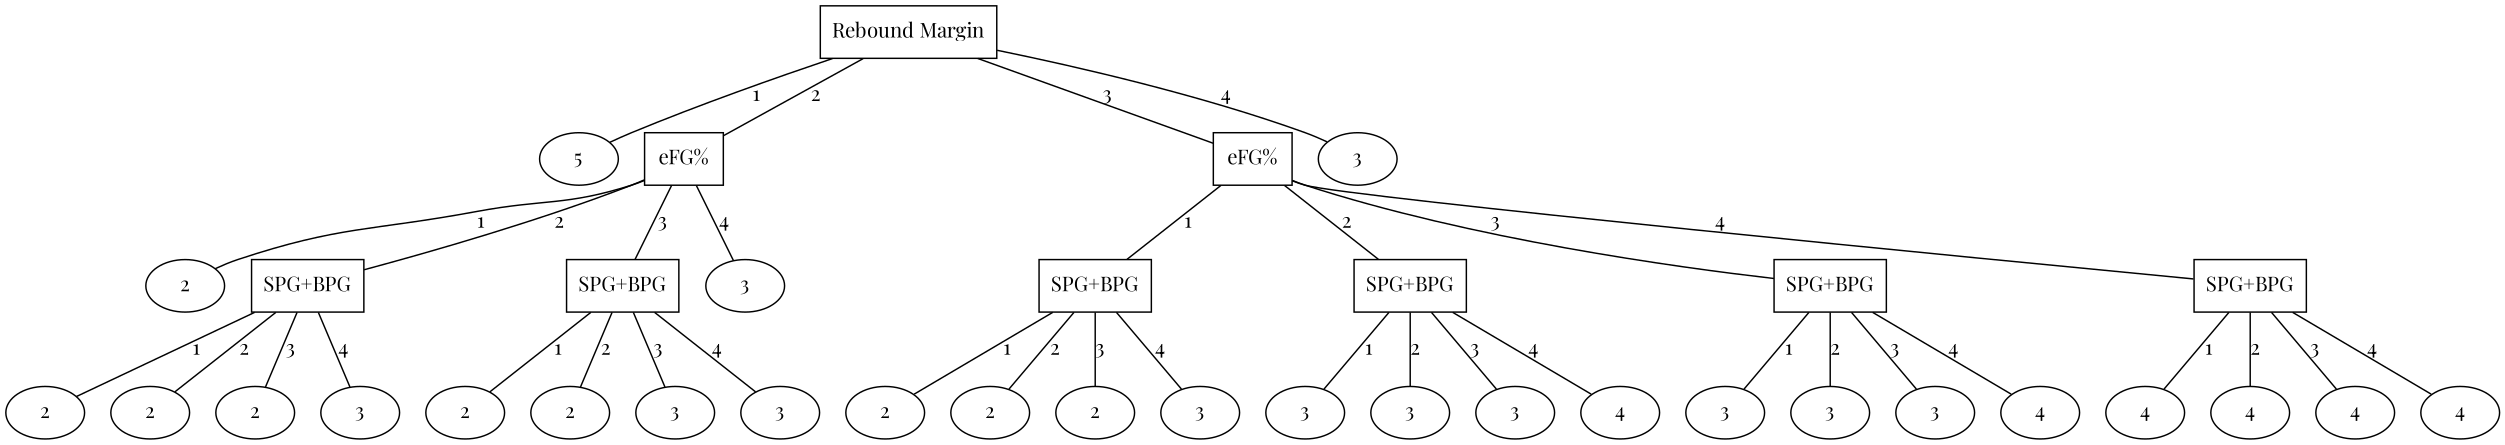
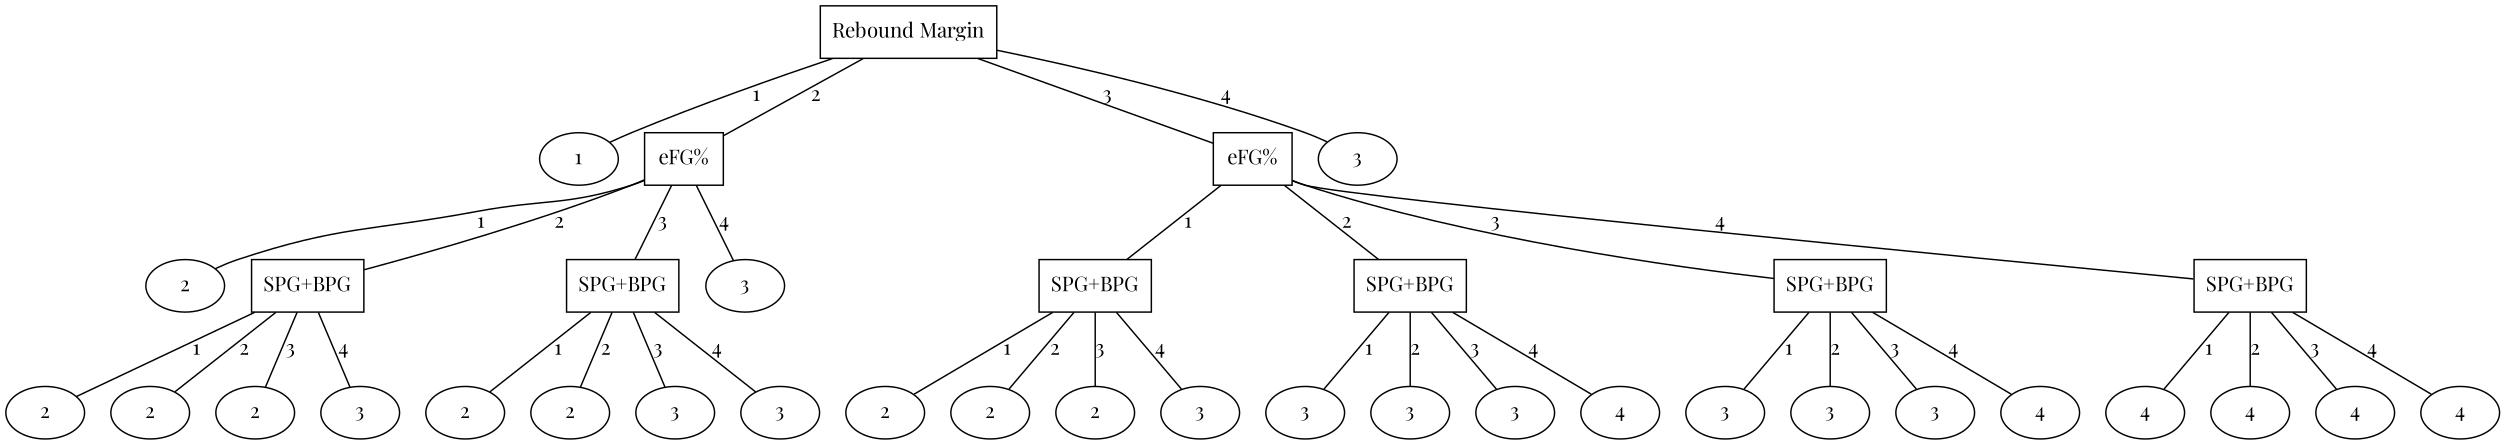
(579, 159) -> (579, 159)
